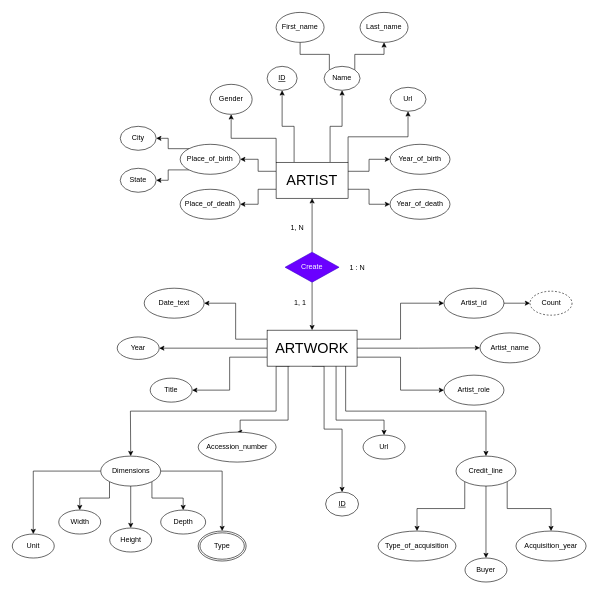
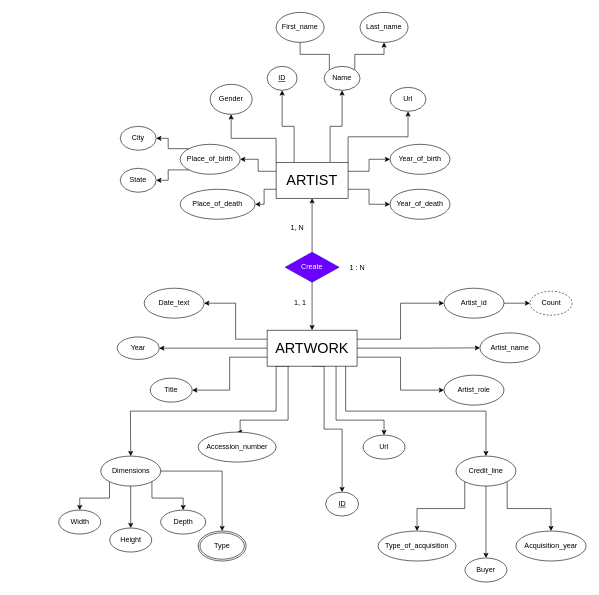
(210, 204) -> (218, 204)
(33, 471) -> none
(33, 546) -> none
